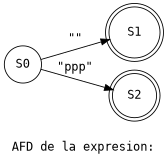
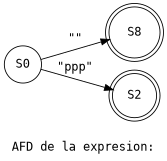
(135, 32) -> (135, 32)
